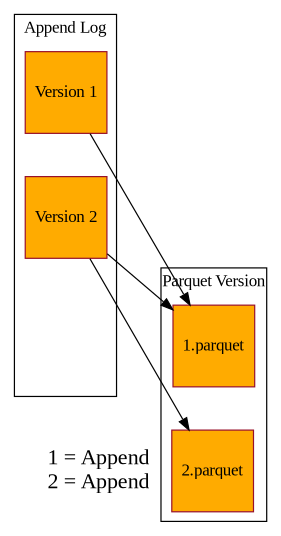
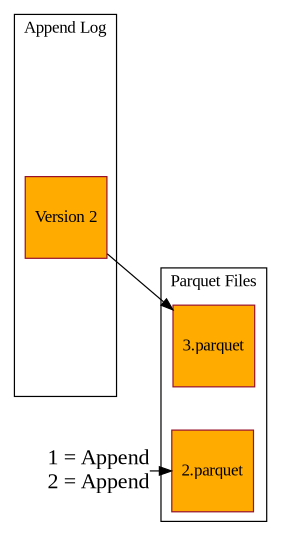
(66, 93) -> none
(214, 282) -> (214, 282)
(136, 339) -> (154, 471)
(214, 346) -> (214, 346)
